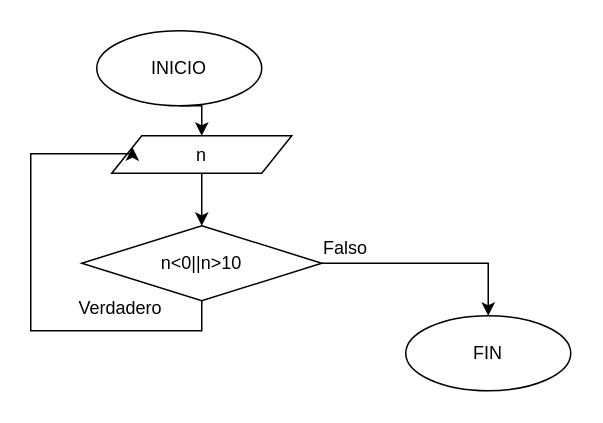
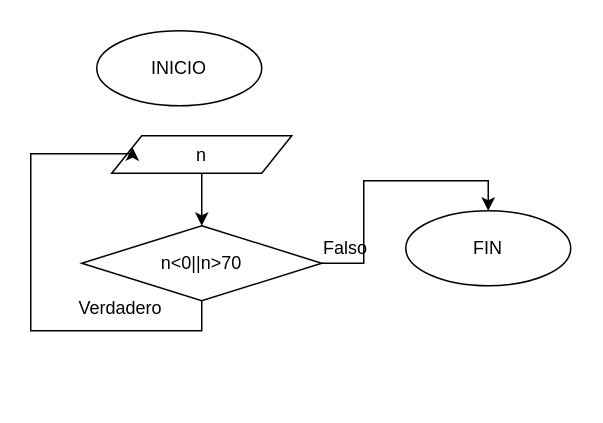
(202, 111) -> none
(202, 263) -> (202, 263)
(488, 353) -> (488, 248)
